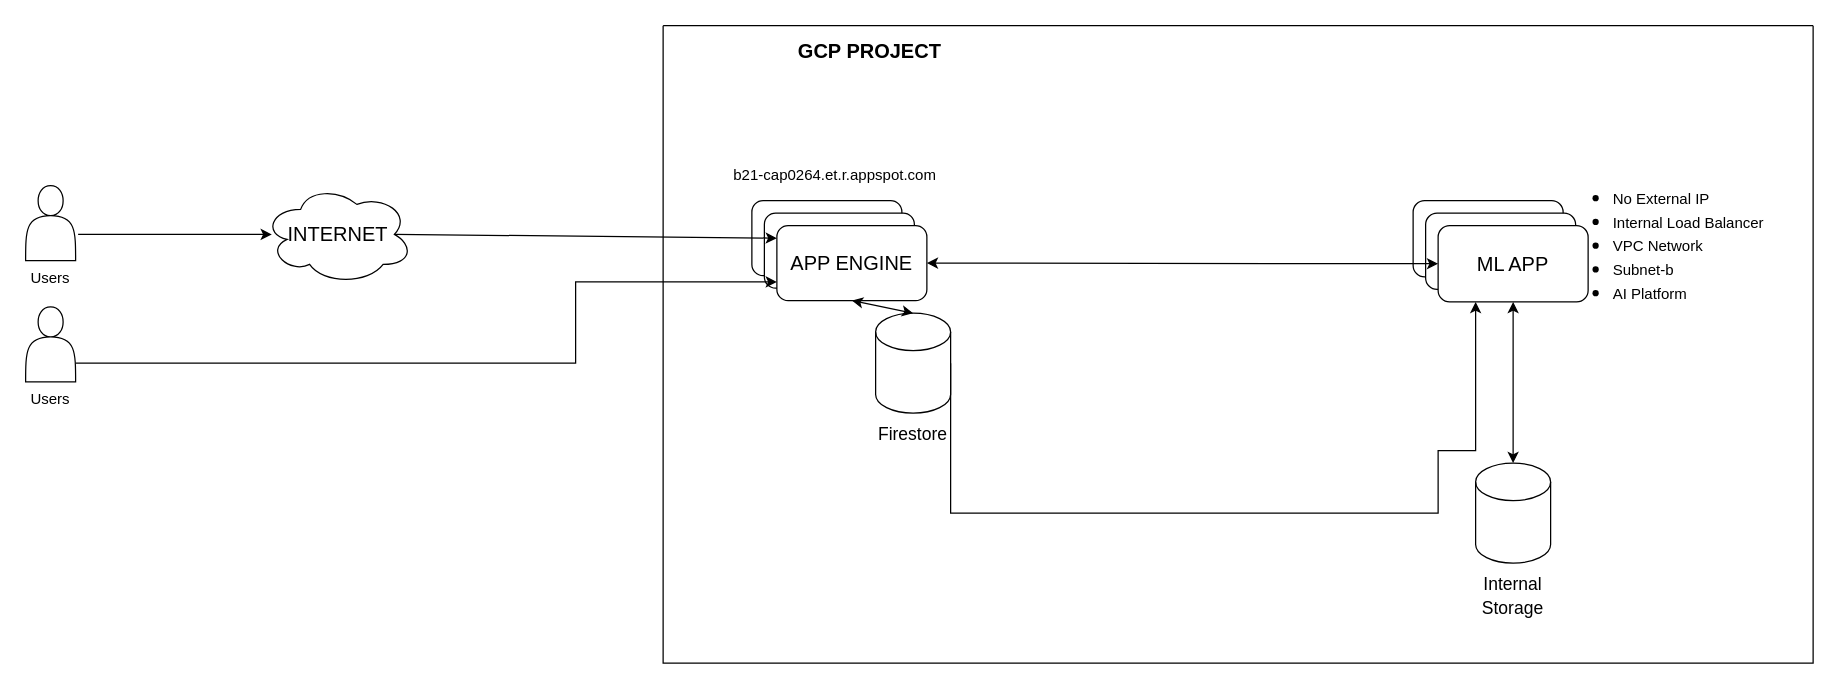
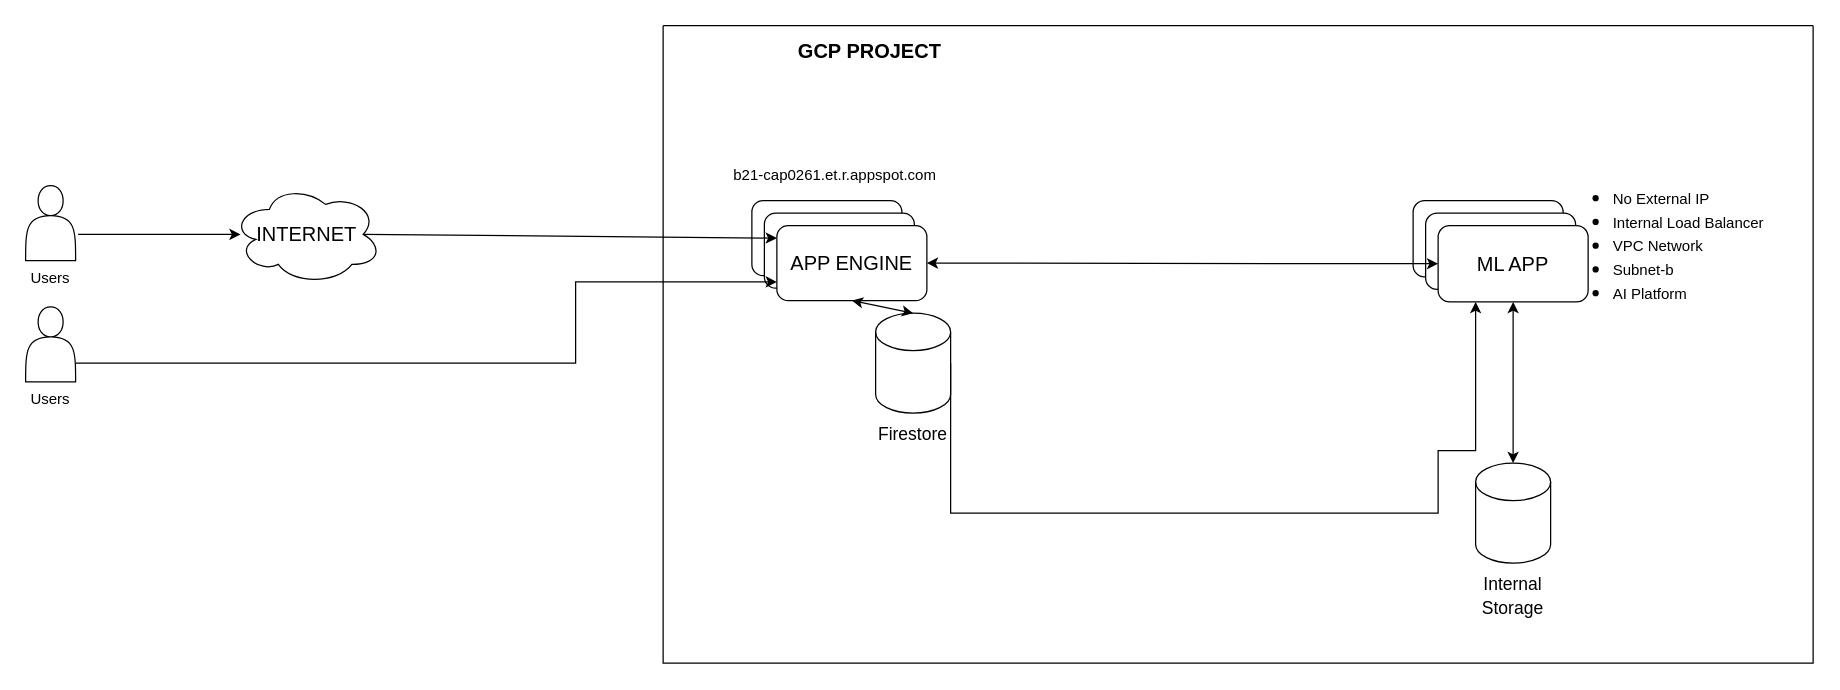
(839, 176) -> (839, 176)
(338, 234) -> (307, 234)
